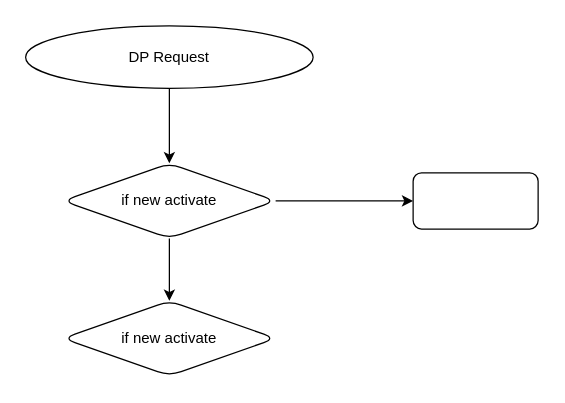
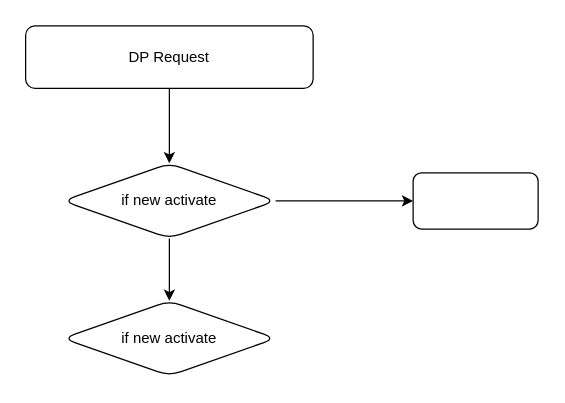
(169, 57) -> (169, 57)
